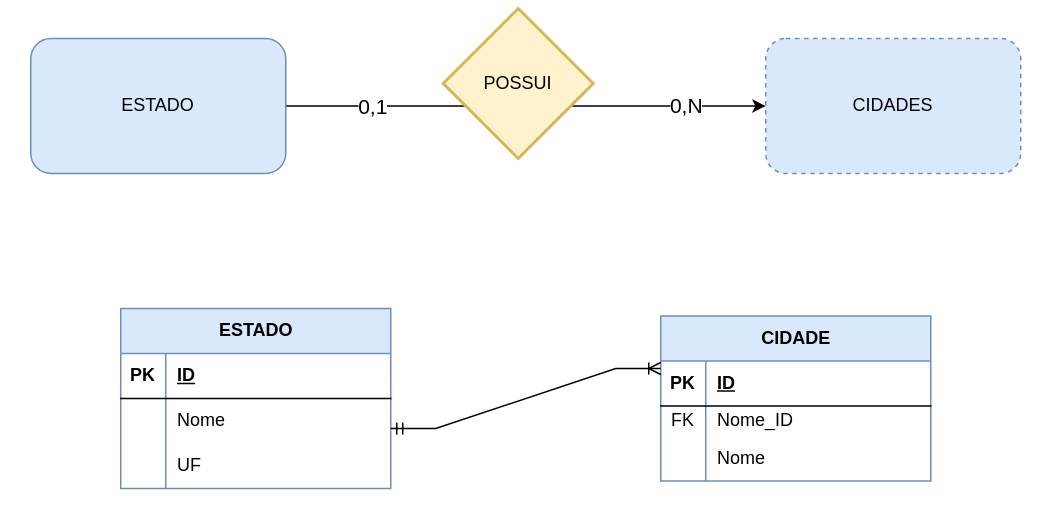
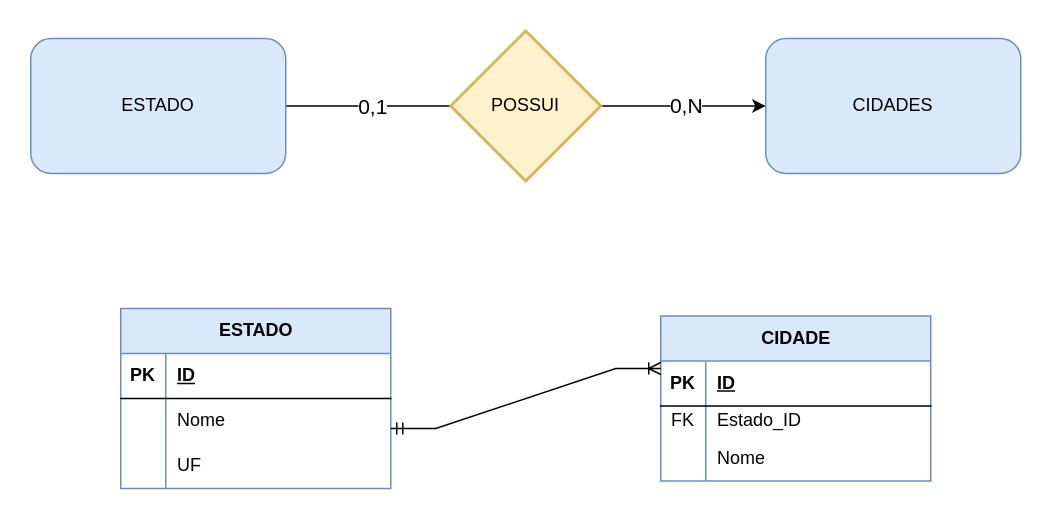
(518, 83) -> (526, 106)
(893, 106) -> (893, 106)
(753, 421) -> (763, 421)
